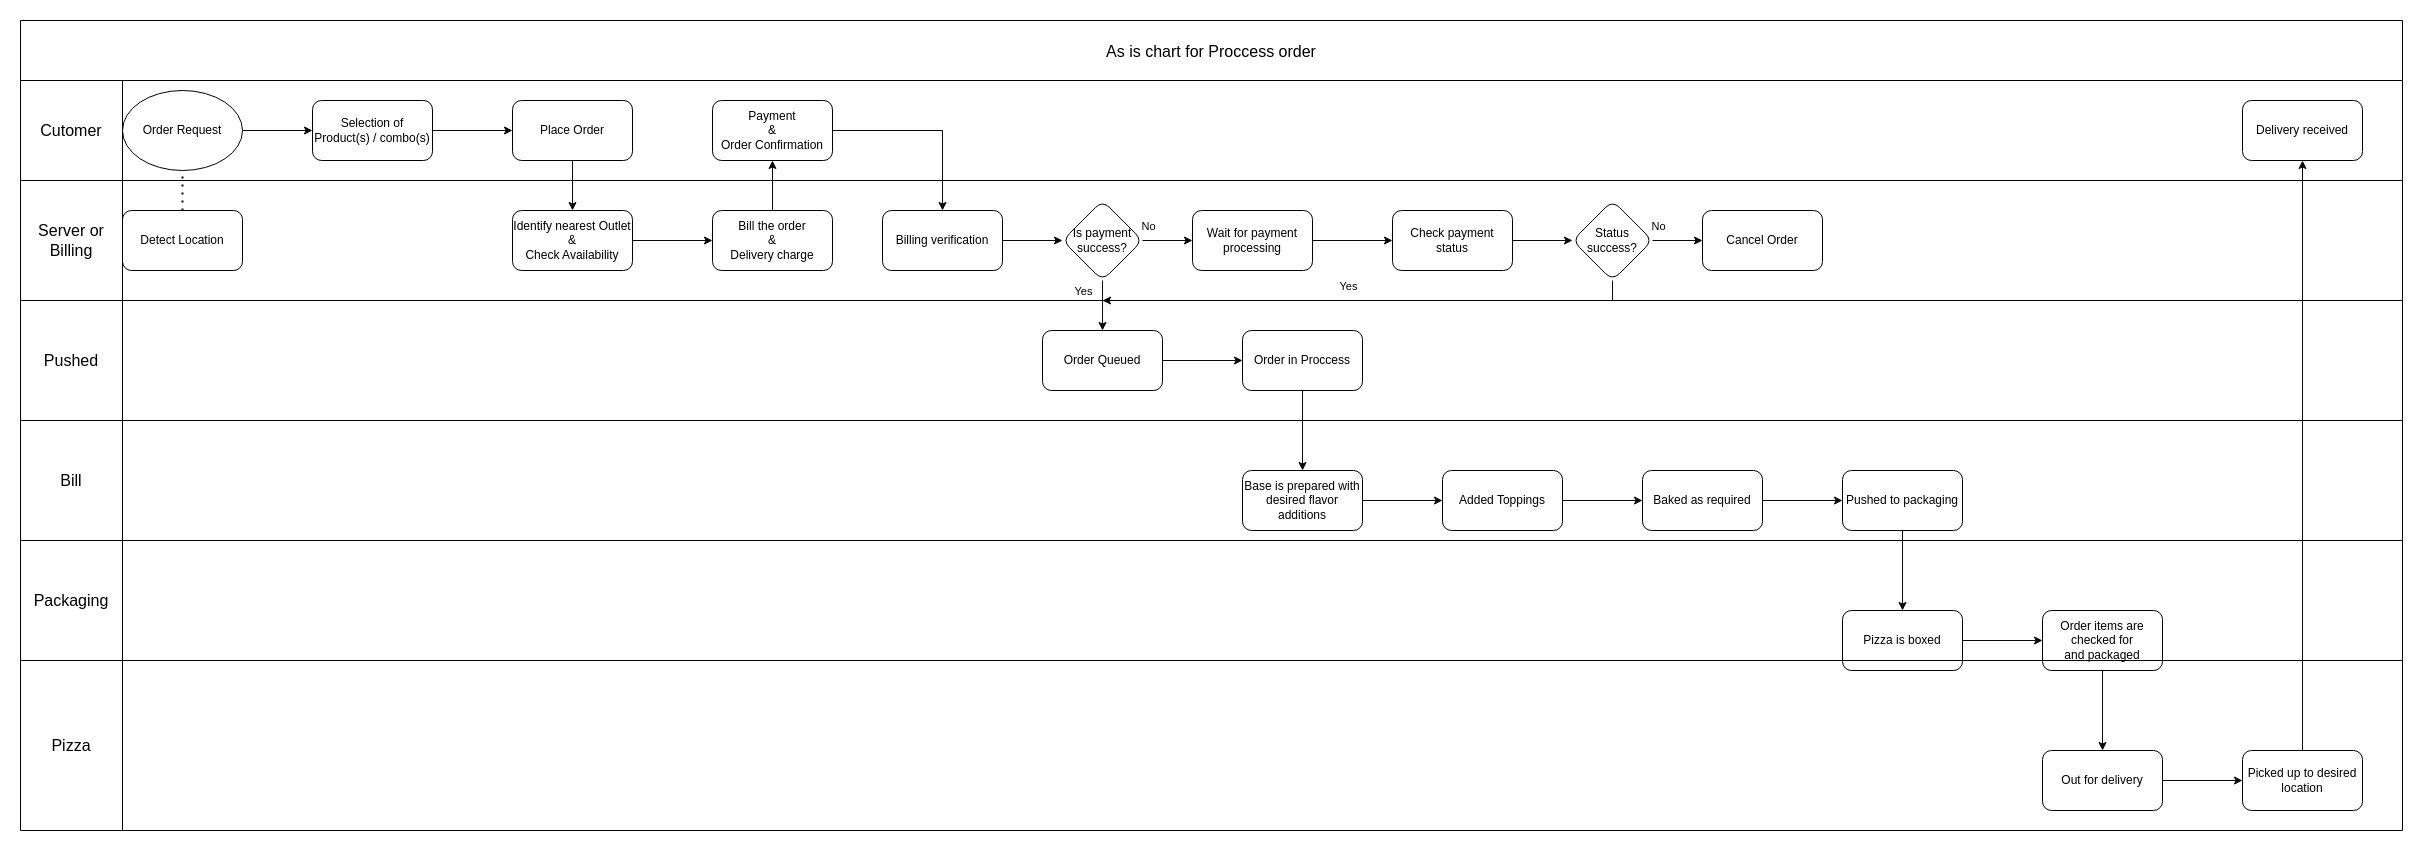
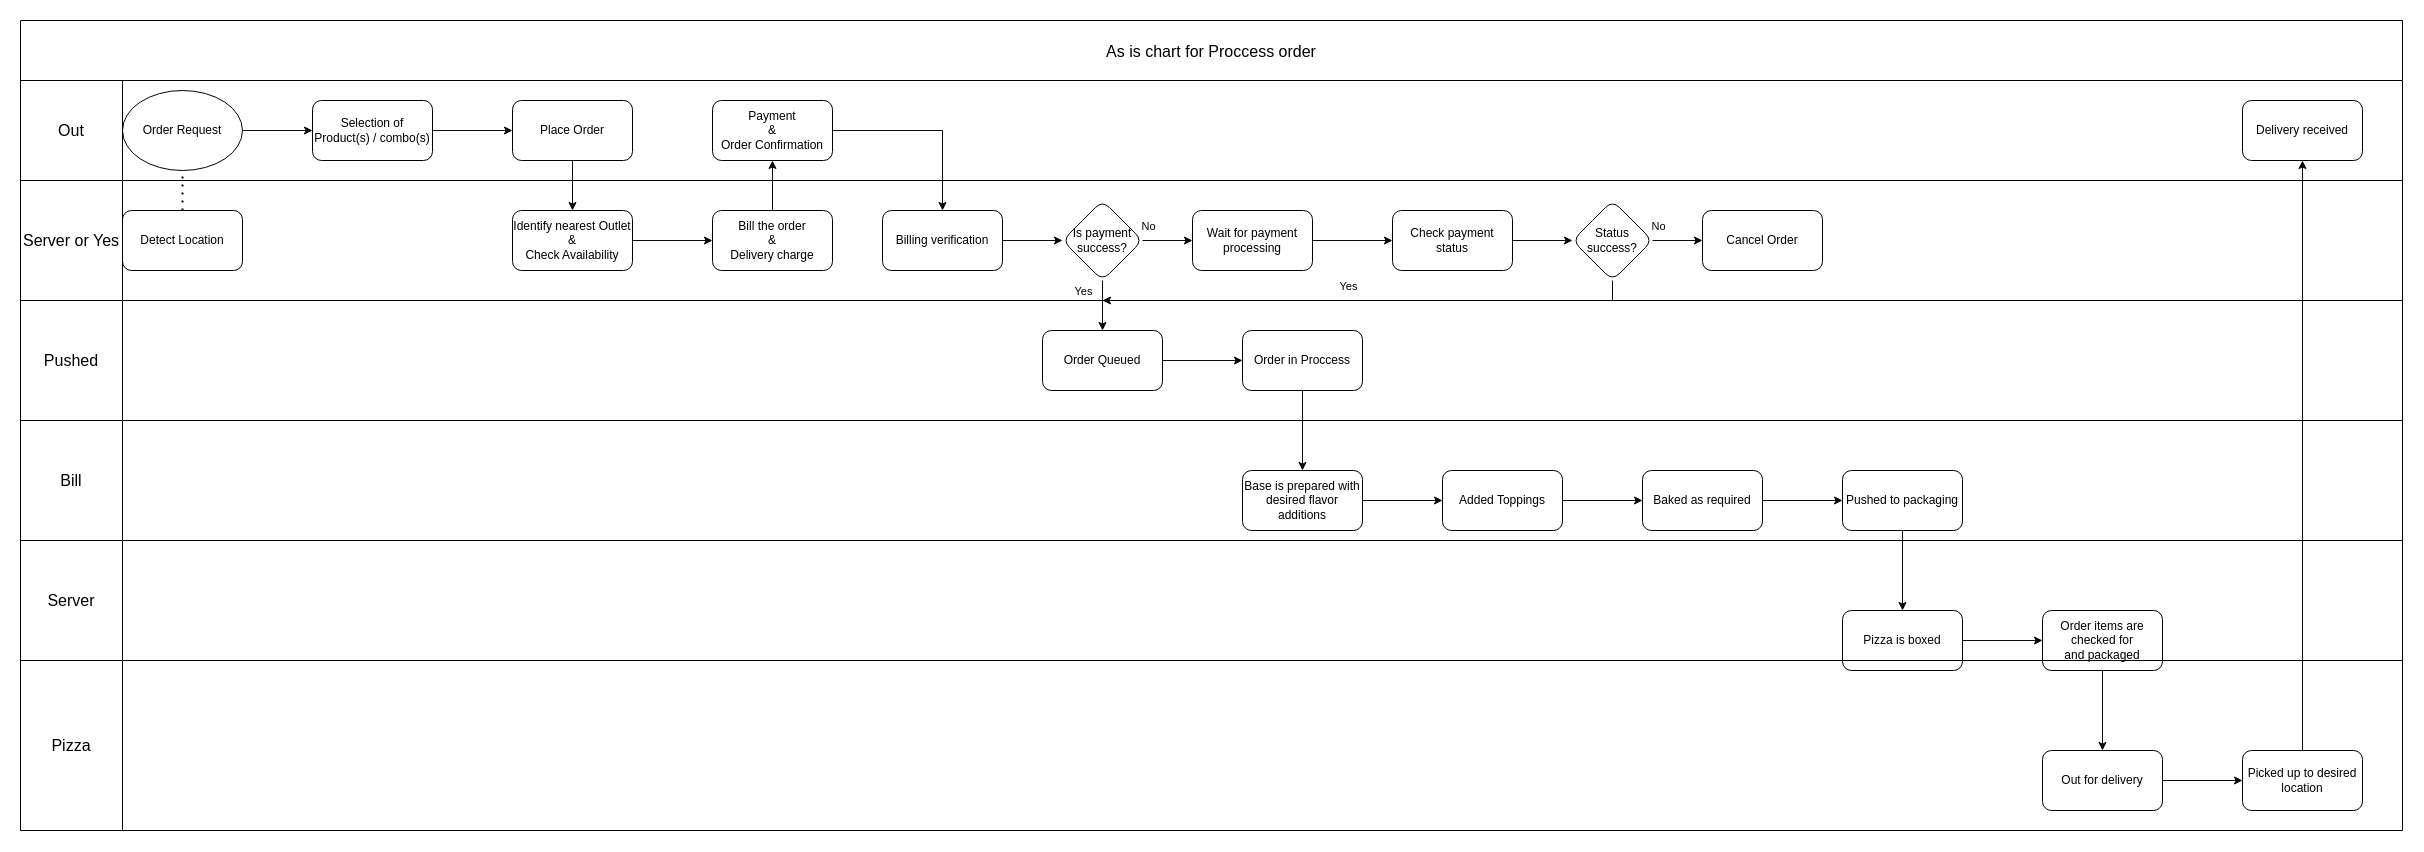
(72, 131) -> (72, 131)
(72, 241) -> (72, 241)
(72, 601) -> (72, 601)
